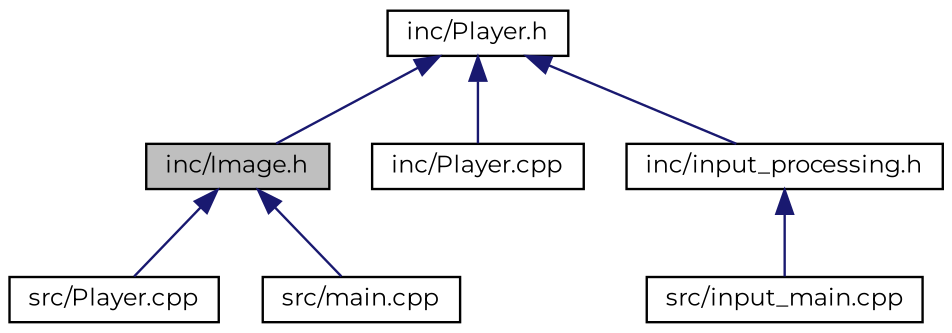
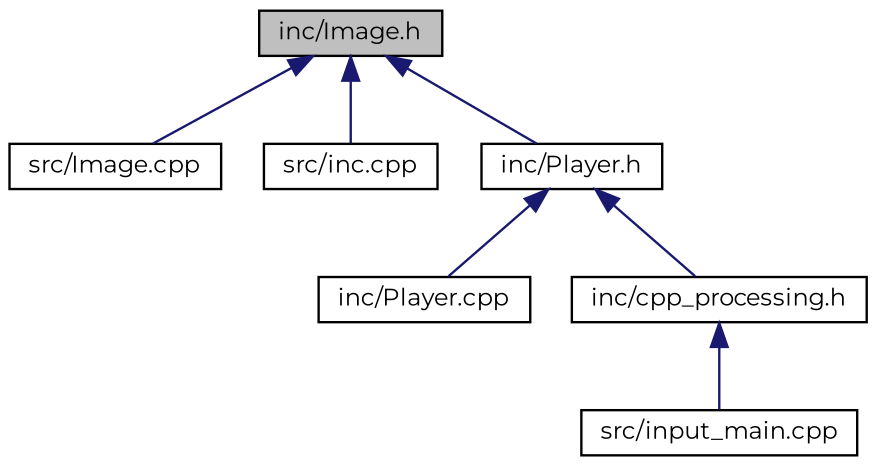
(347, 106) -> (472, 106)
(785, 166) -> (719, 300)
(114, 300) -> (115, 166)
(361, 300) -> (351, 166)
